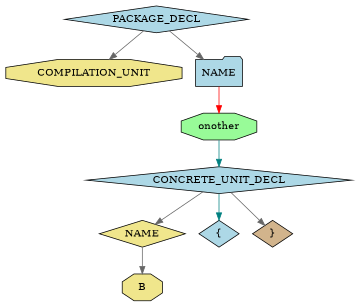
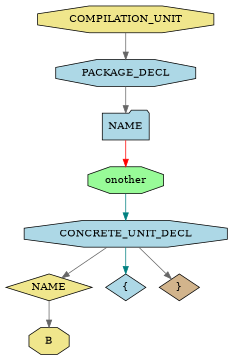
(156, 19) -> (126, 73)
(129, 43) -> (126, 43)
(219, 180) -> (126, 234)
